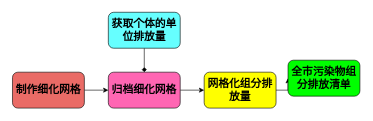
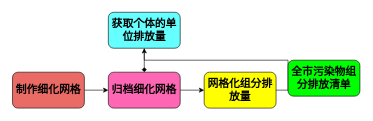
(288, 83) -> (288, 81)
